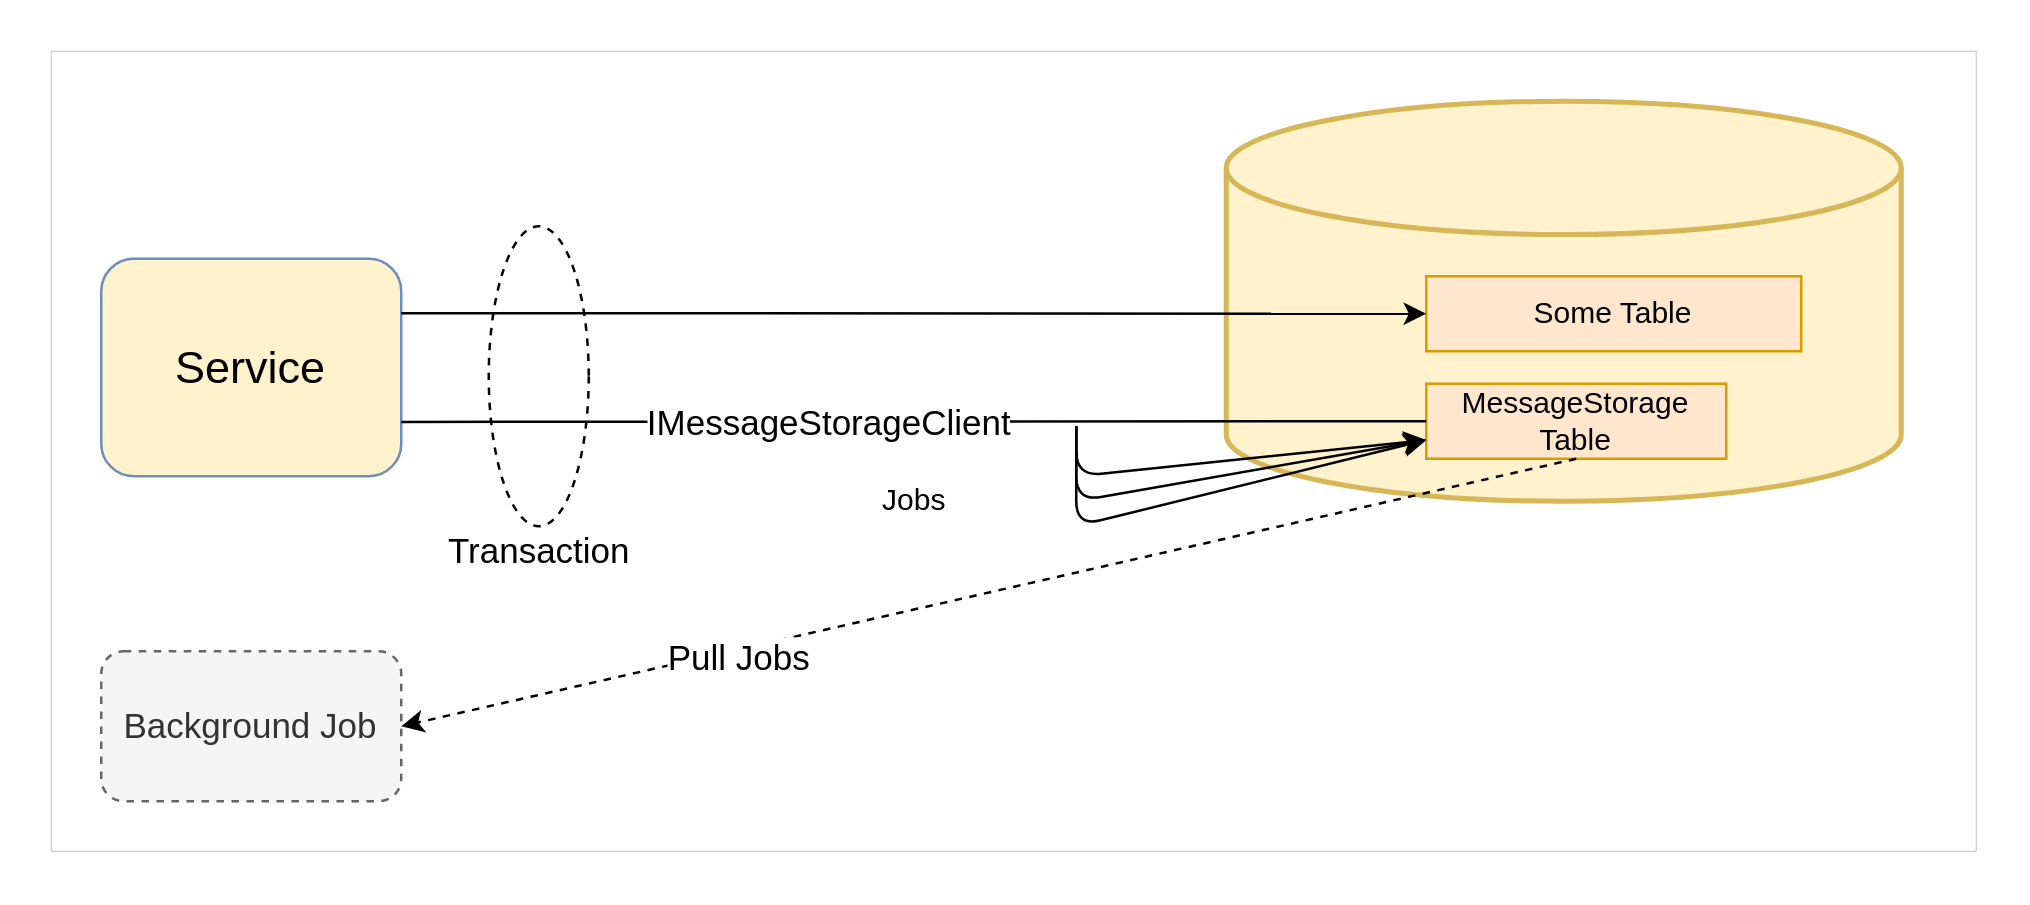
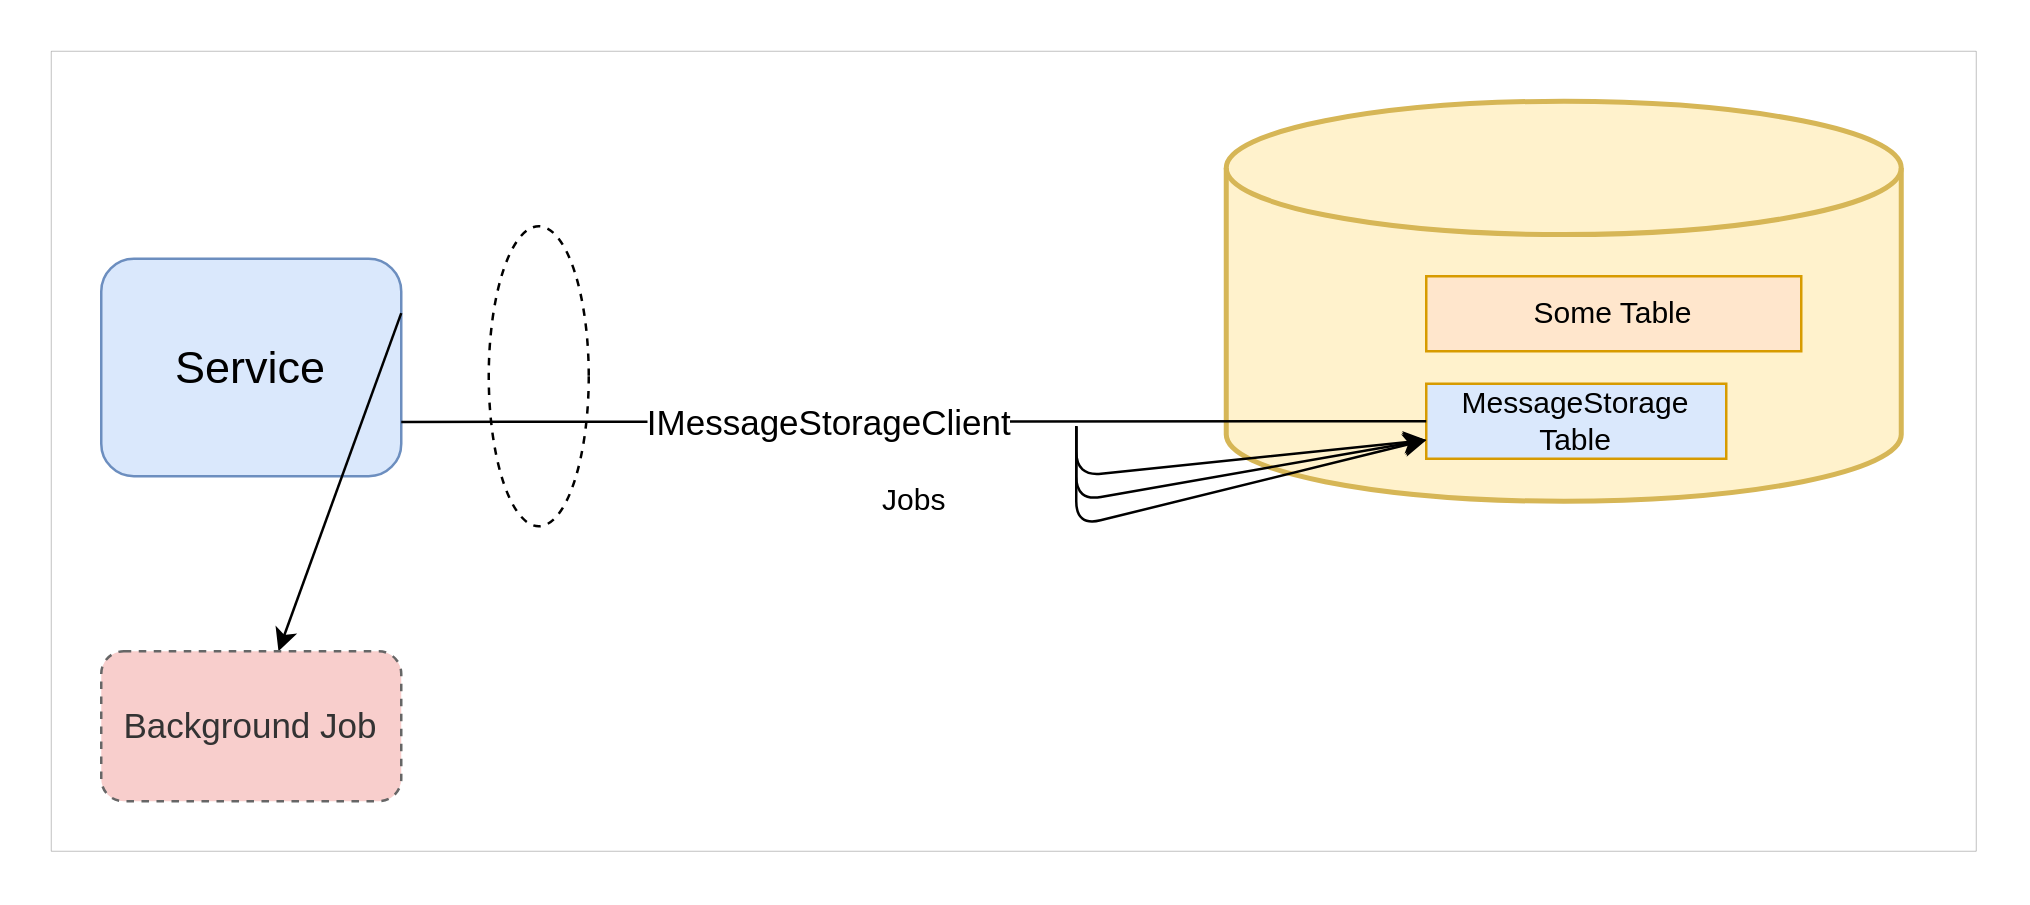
(905, 313) -> (343, 474)
(251, 368) -> (251, 368)
(1576, 421) -> (1576, 421)
(1182, 548) -> none
(539, 551) -> none
(251, 726) -> (251, 726)
